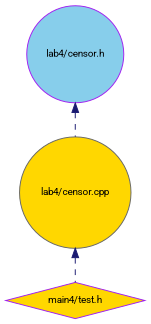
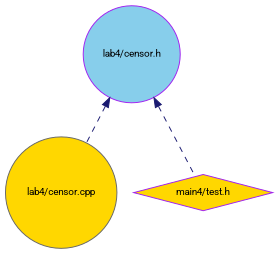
(75, 270) -> (177, 141)
